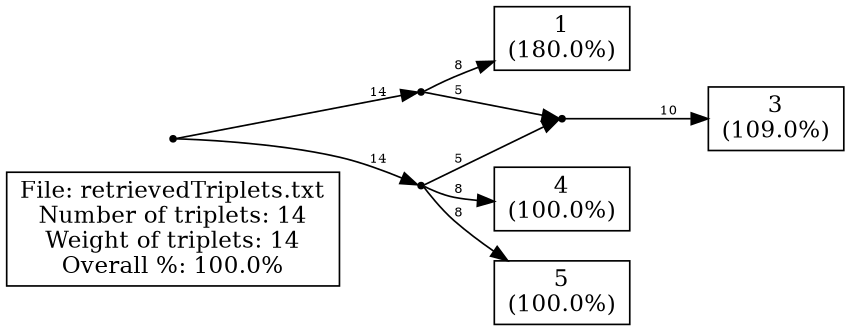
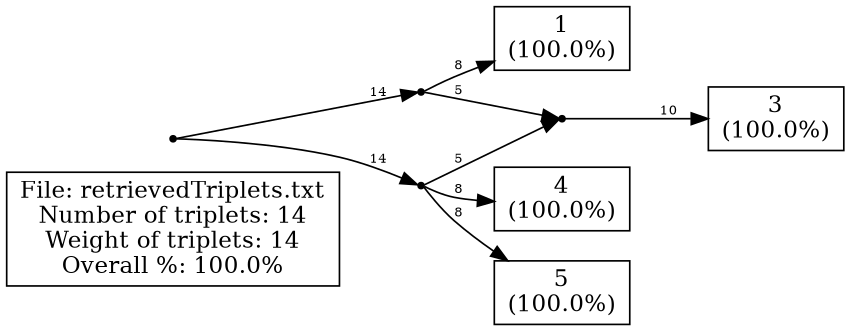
(562, 38) -> (562, 38)
(776, 119) -> (776, 119)
